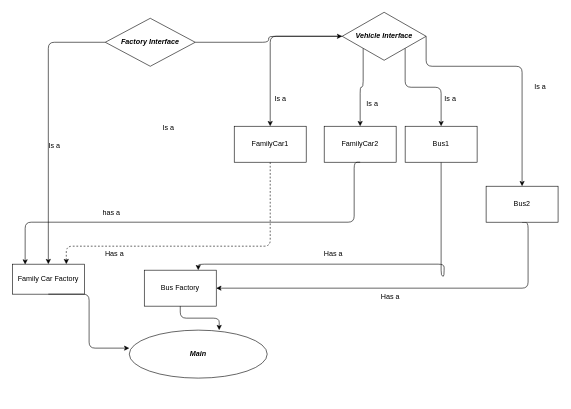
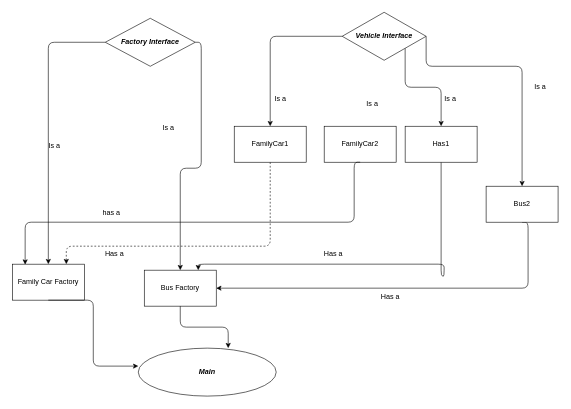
(238, 42) -> (182, 170)
(360, 120) -> none
(441, 144) -> (441, 144)
(48, 279) -> (48, 282)
(198, 354) -> (207, 372)
